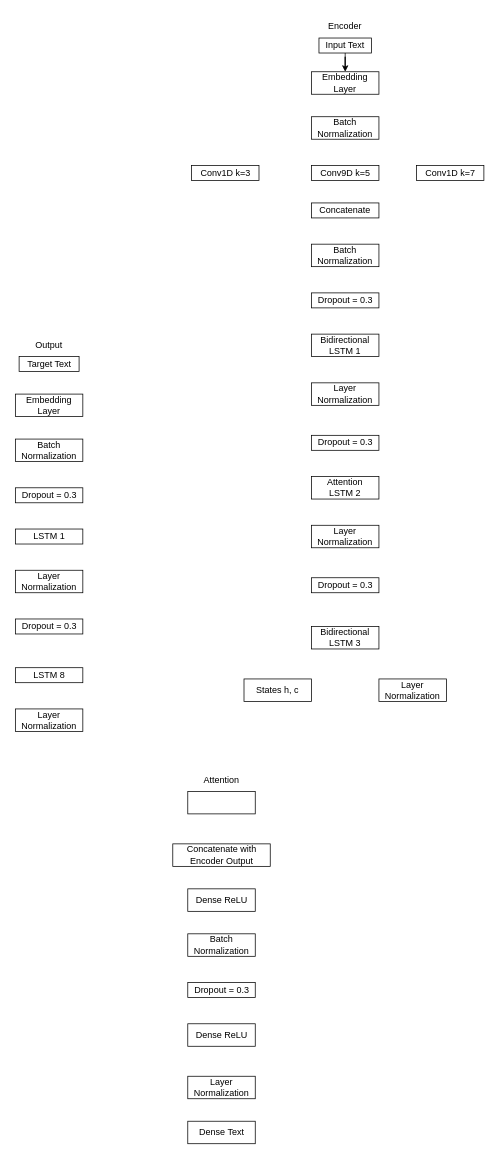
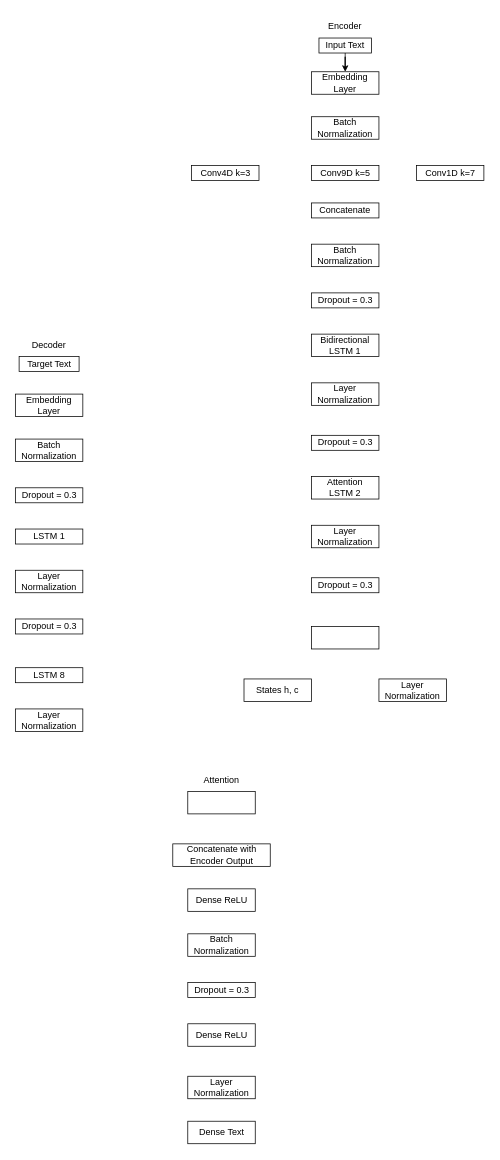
(226, 173) -> (226, 173)
(49, 345) -> (49, 345)
(345, 638) -> none
